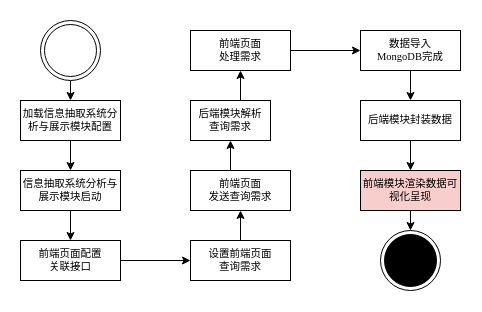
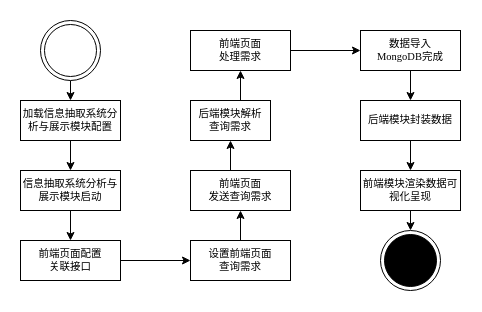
(411, 191) -> (411, 191)
